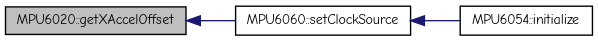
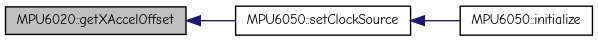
(323, 21) -> (323, 21)
(526, 21) -> (526, 21)
